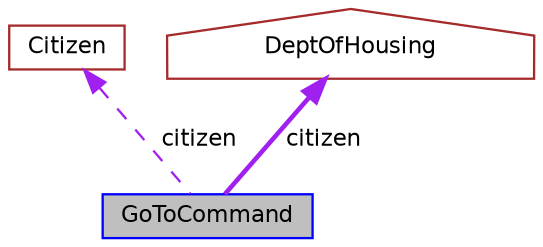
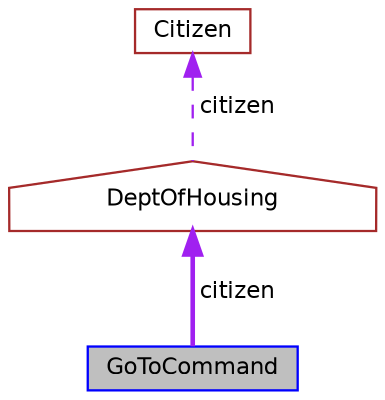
(145, 141) -> (193, 119)
